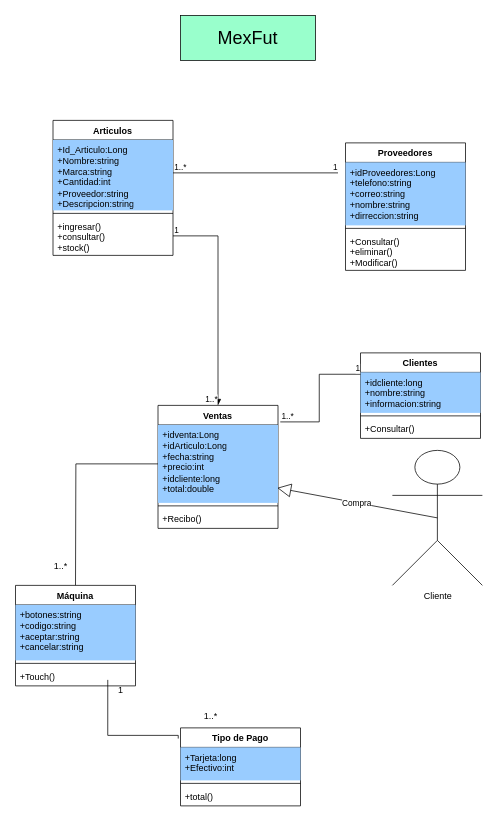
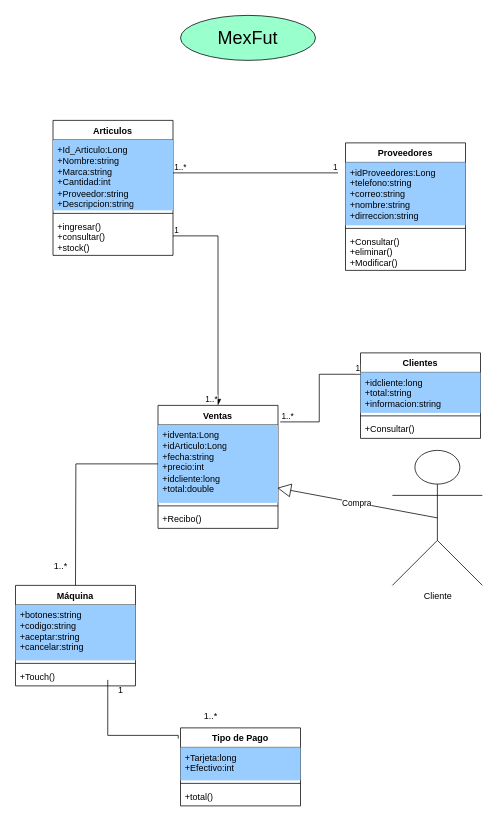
(248, 38) -> (248, 38)
(408, 394) -> (408, 394)
